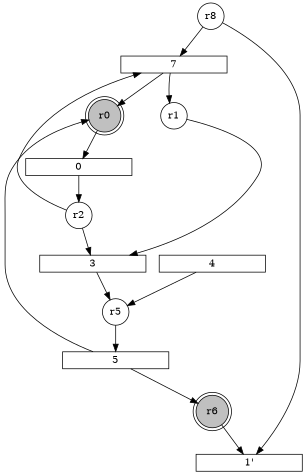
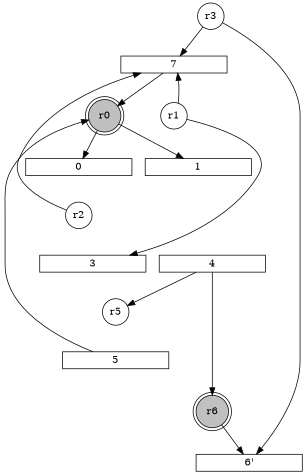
(211, 16) -> (211, 16)
(169, 84) -> (179, 92)
none -> (198, 167)
(79, 185) -> none
(85, 238) -> none
(102, 283) -> none
(116, 335) -> none
(161, 384) -> (212, 330)
(249, 463) -> (249, 463)
